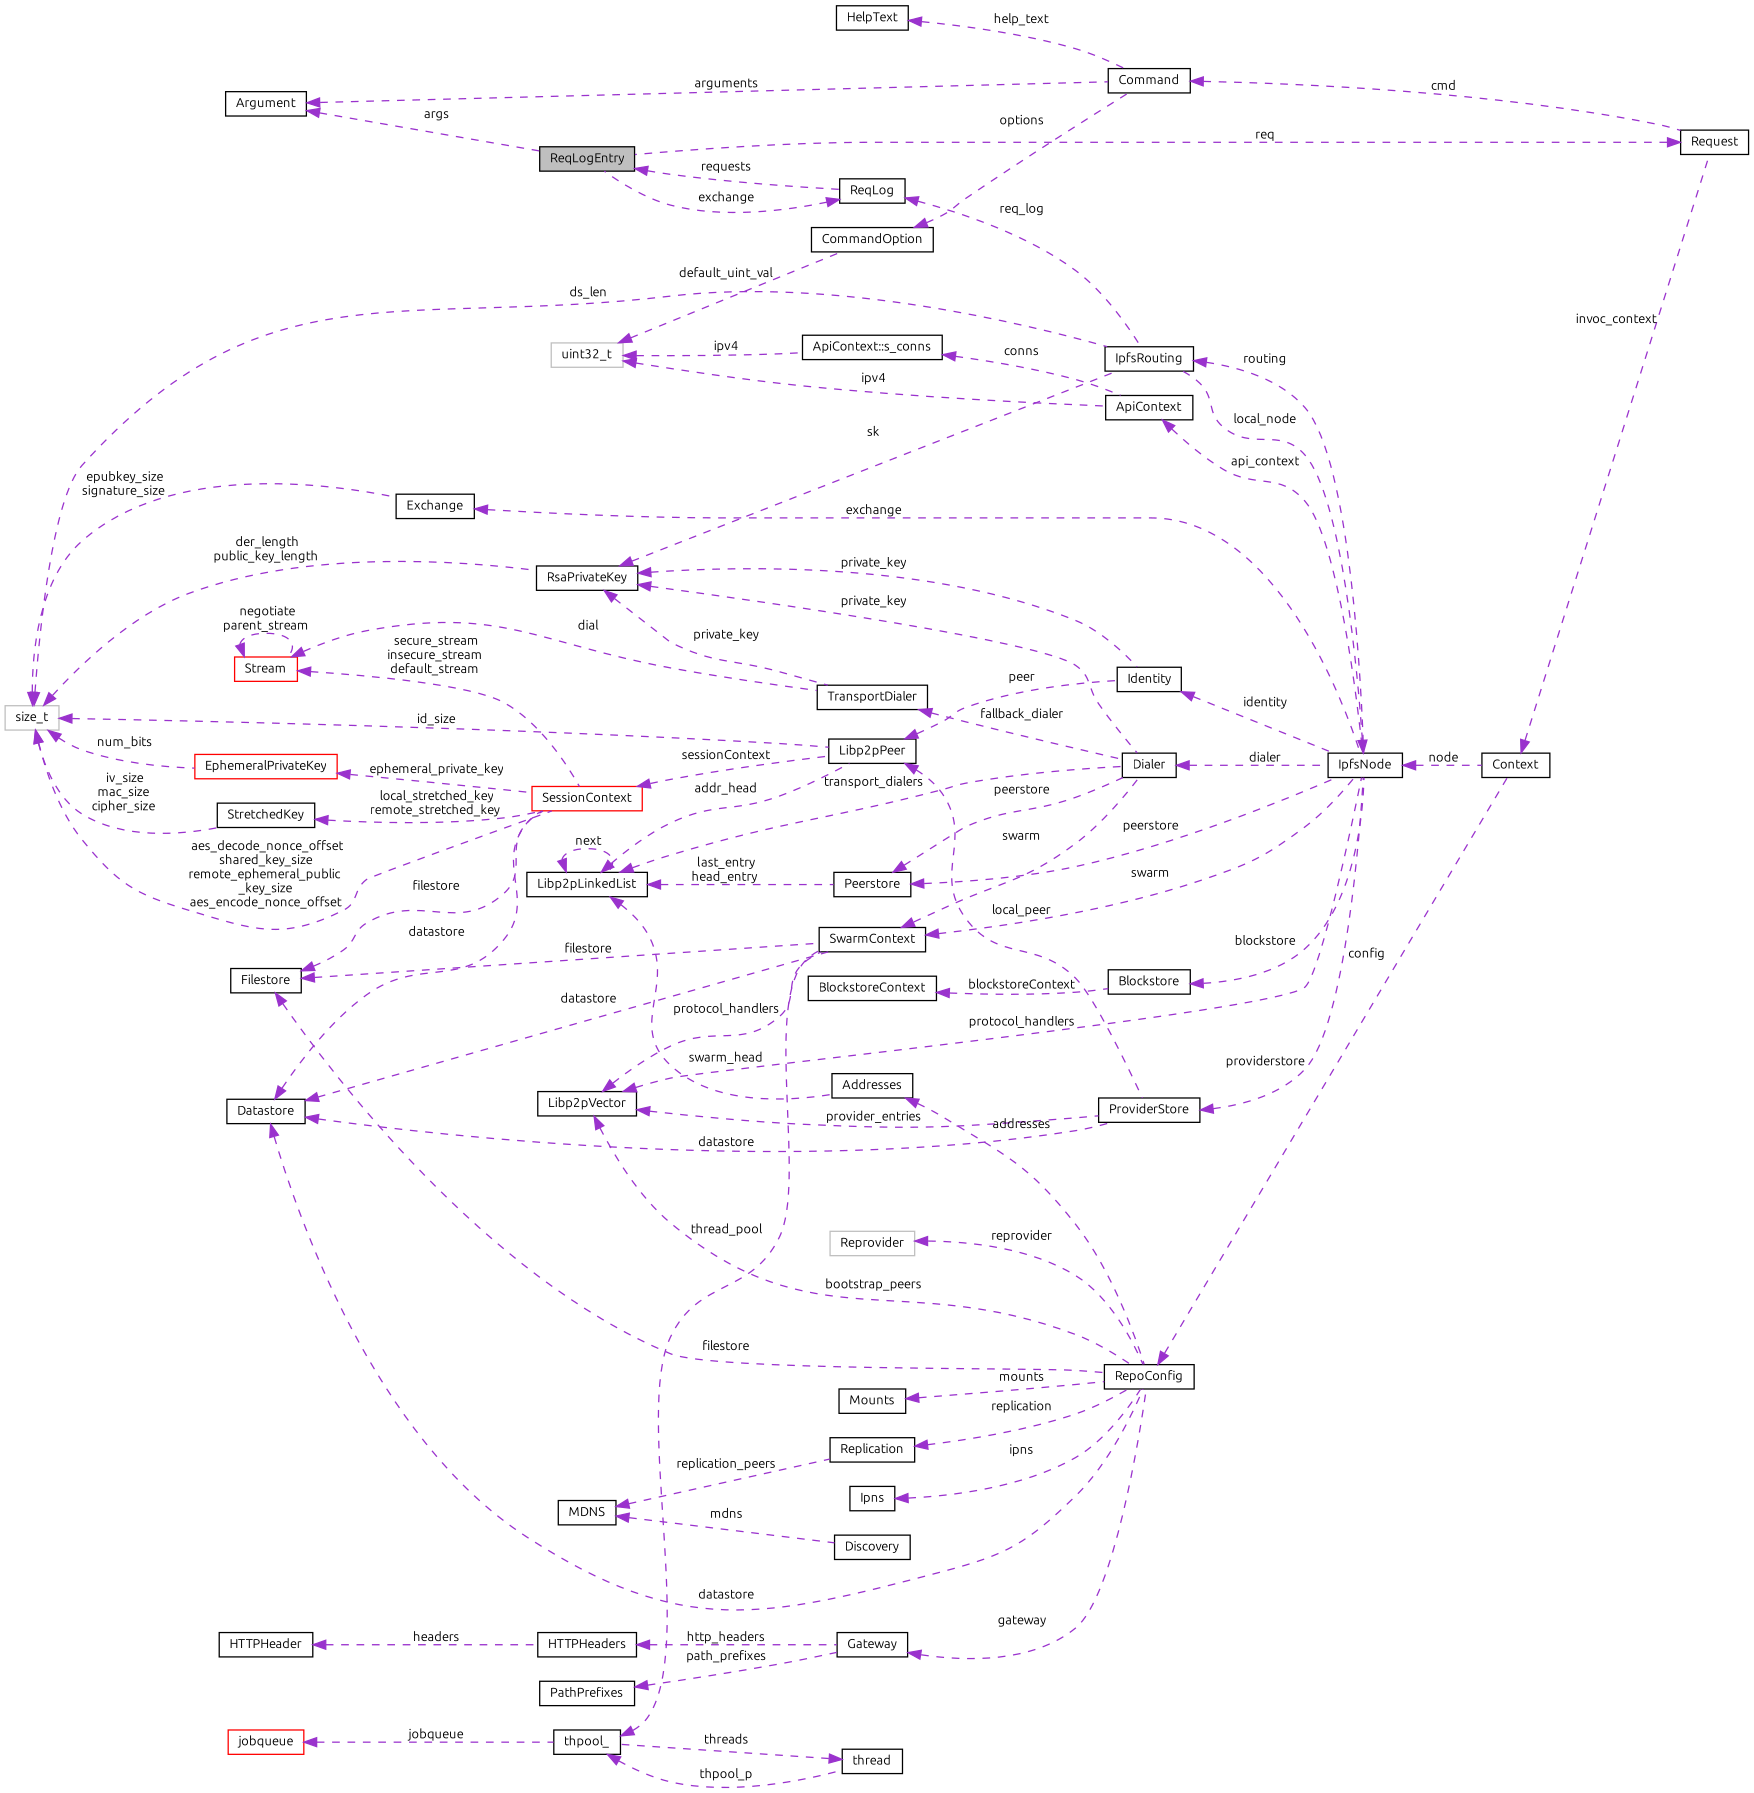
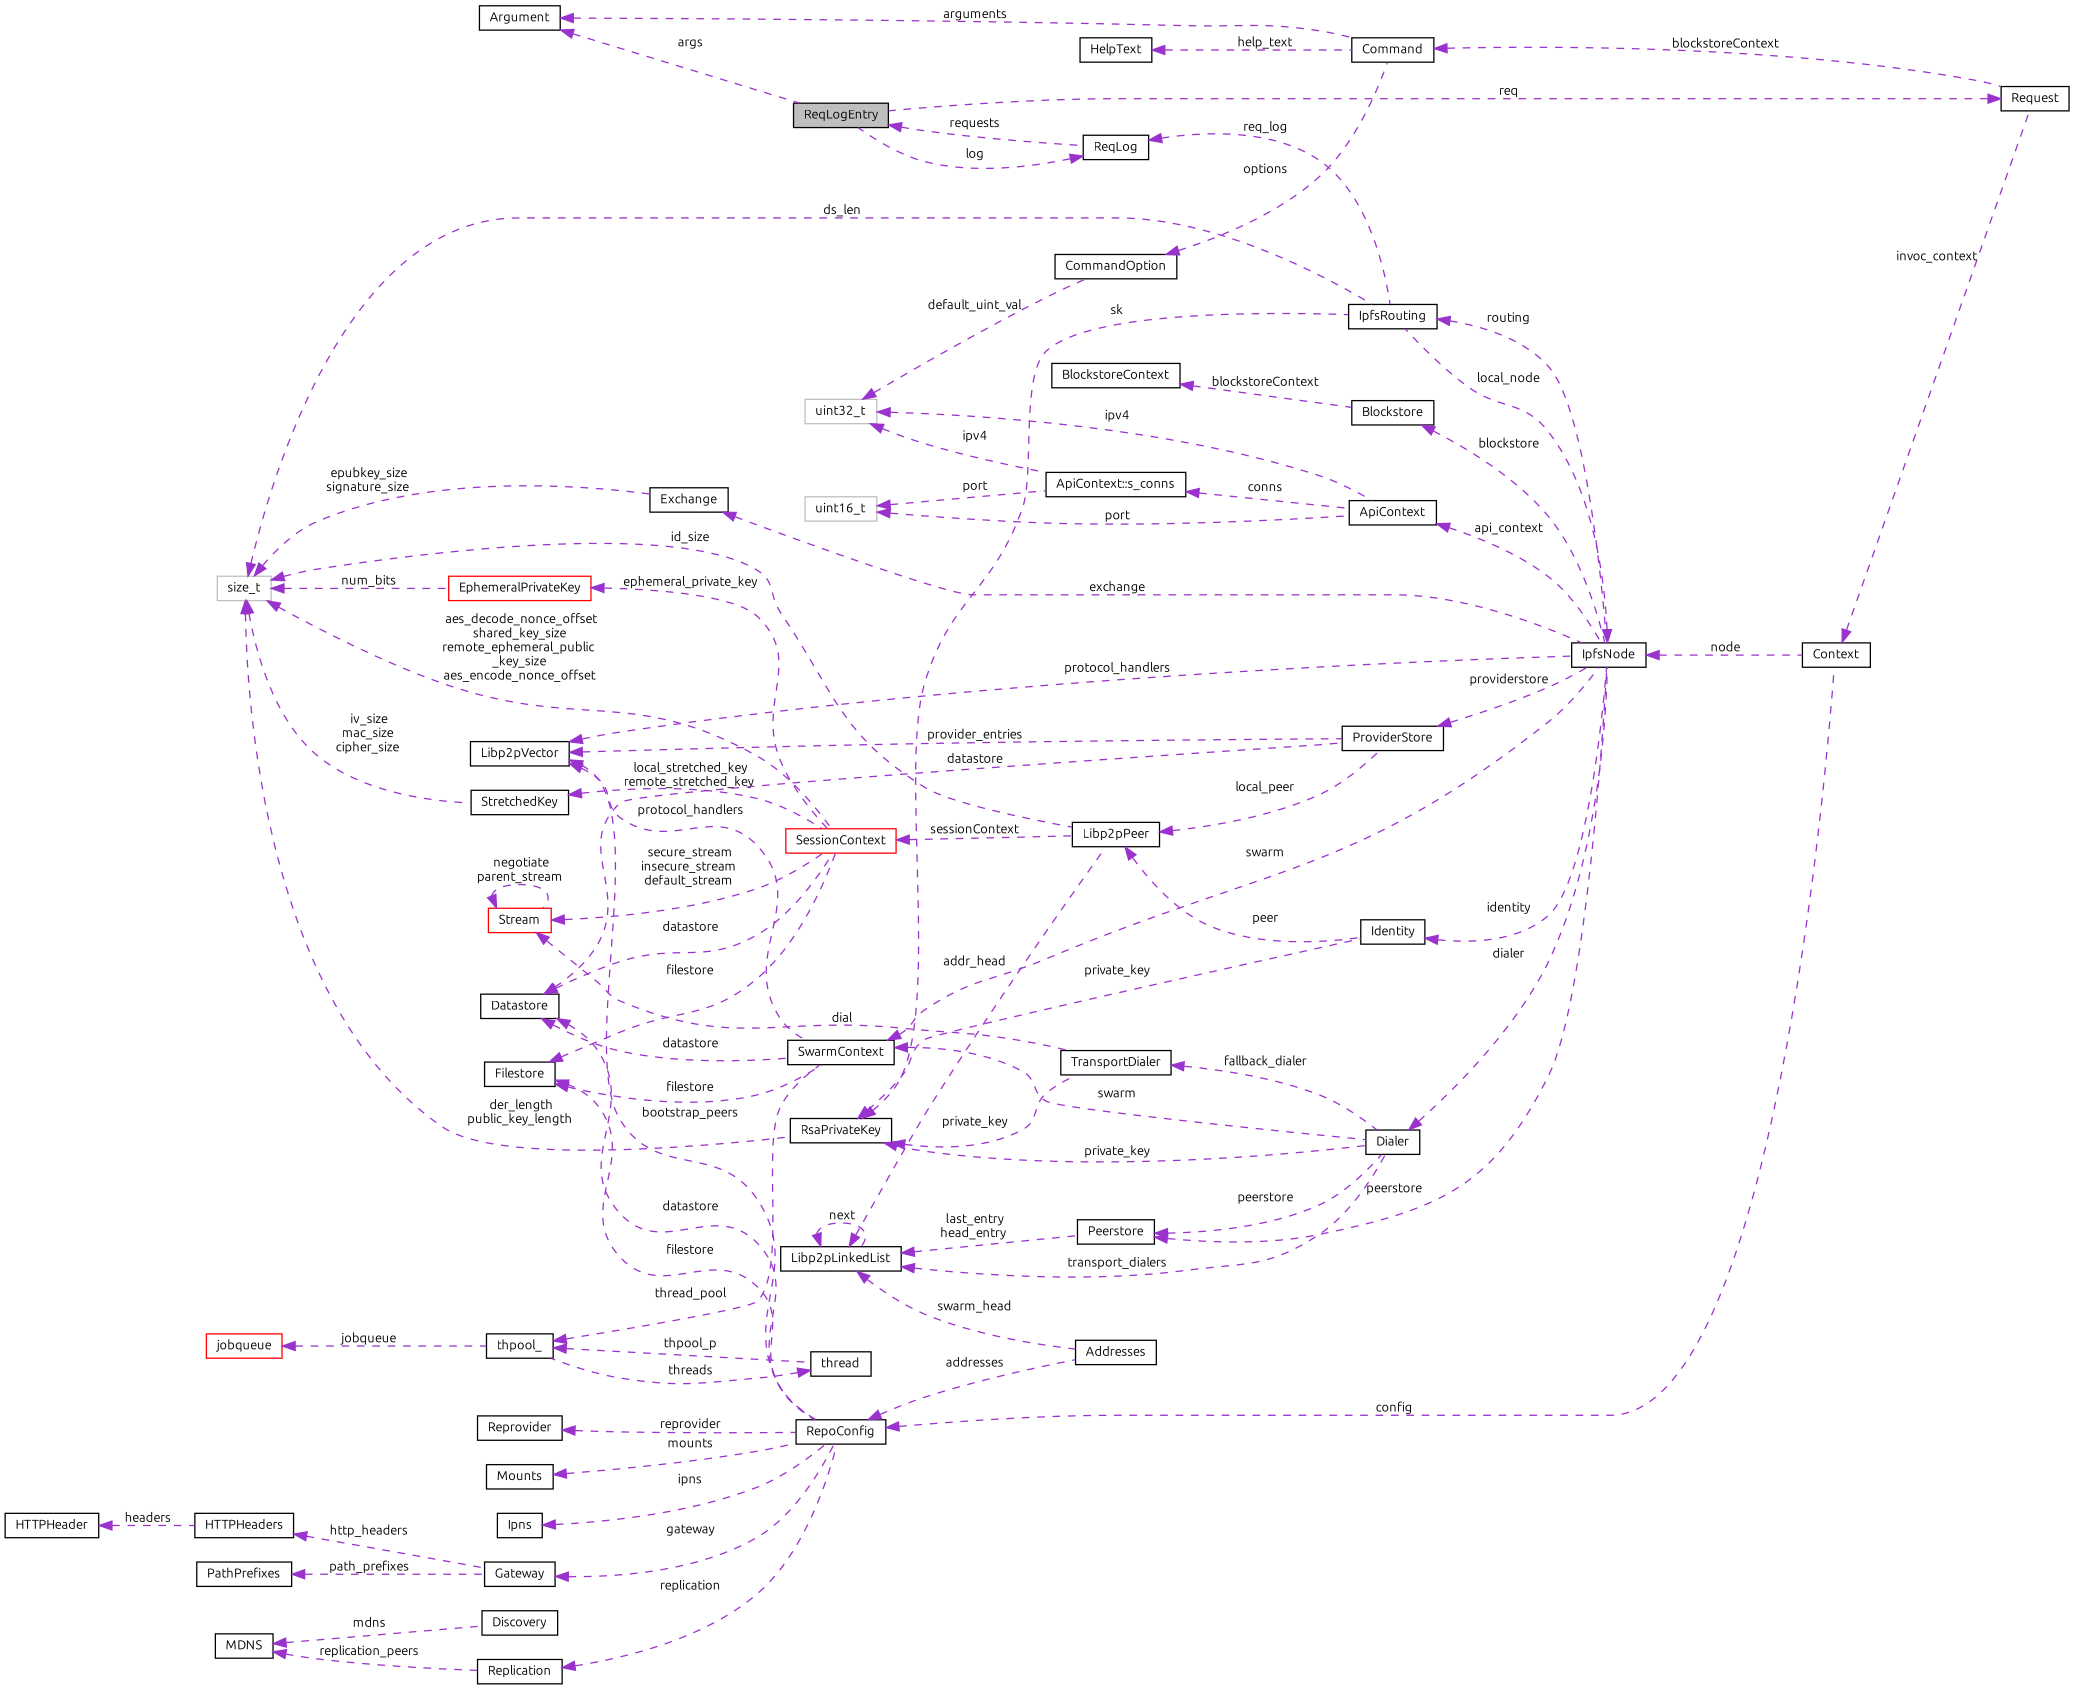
(1442, 87) -> (1724, 44)
(725, 198) -> (974, 154)
none -> (841, 509)
(1062, 1207) -> (976, 1382)
(872, 1244) -> (520, 1428)
